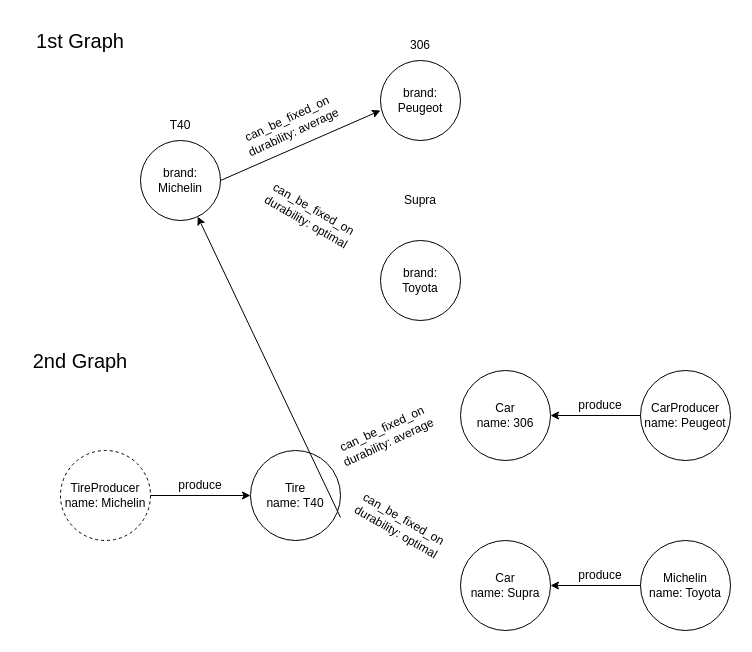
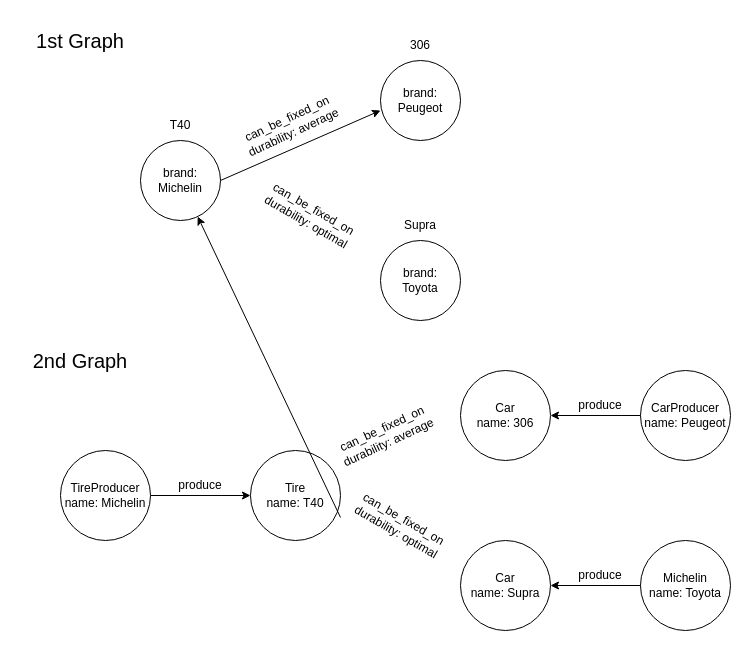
(421, 201) -> (421, 226)
(106, 496) -> (106, 496)
